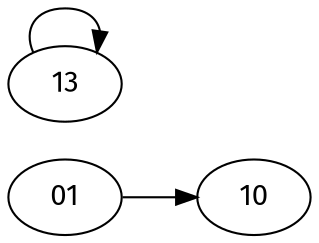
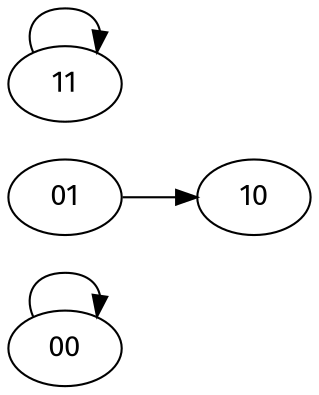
(65, 84) -> (65, 84)
none -> (65, 348)
